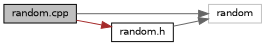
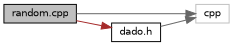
(235, 14) -> (212, 14)
(142, 32) -> (136, 32)
